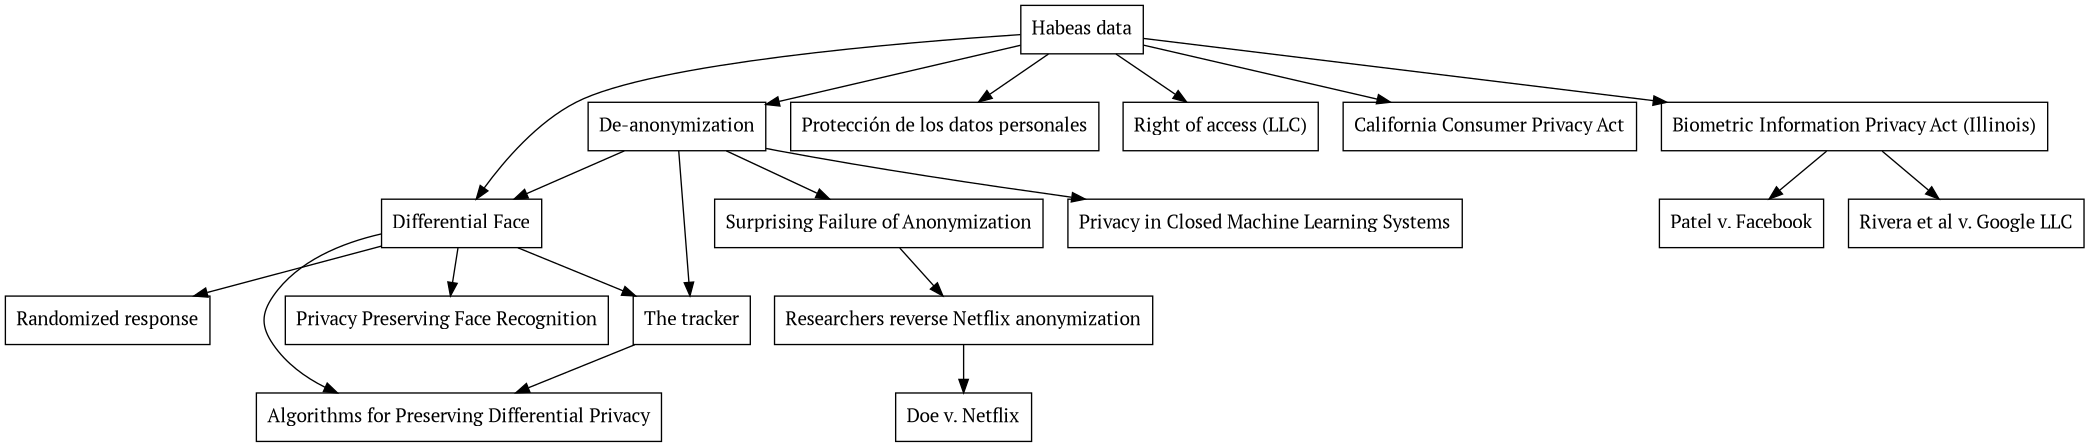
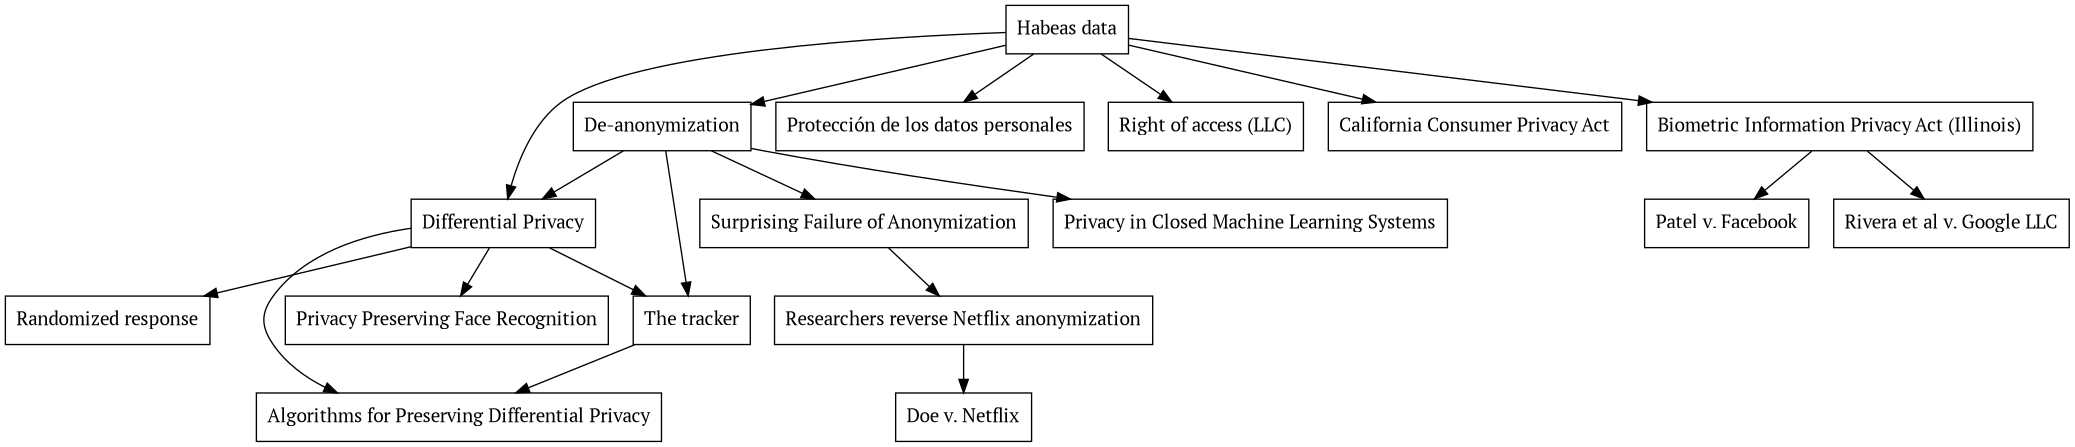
(462, 223) -> (503, 223)
